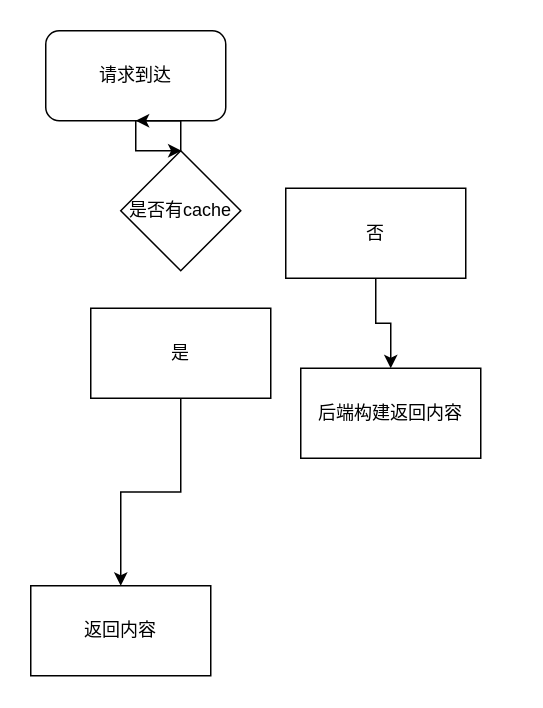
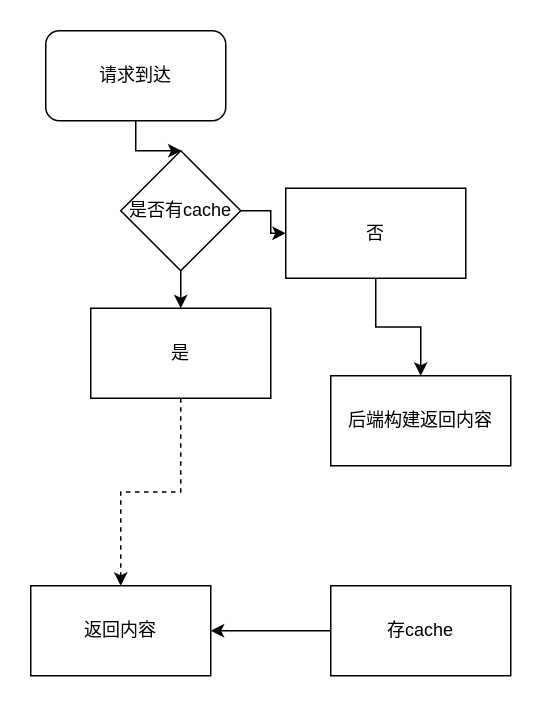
(181, 135) -> (269, 211)
none -> (181, 295)
(391, 413) -> (421, 421)
(156, 492) -> (156, 492)
none -> (276, 631)
none -> (421, 631)
